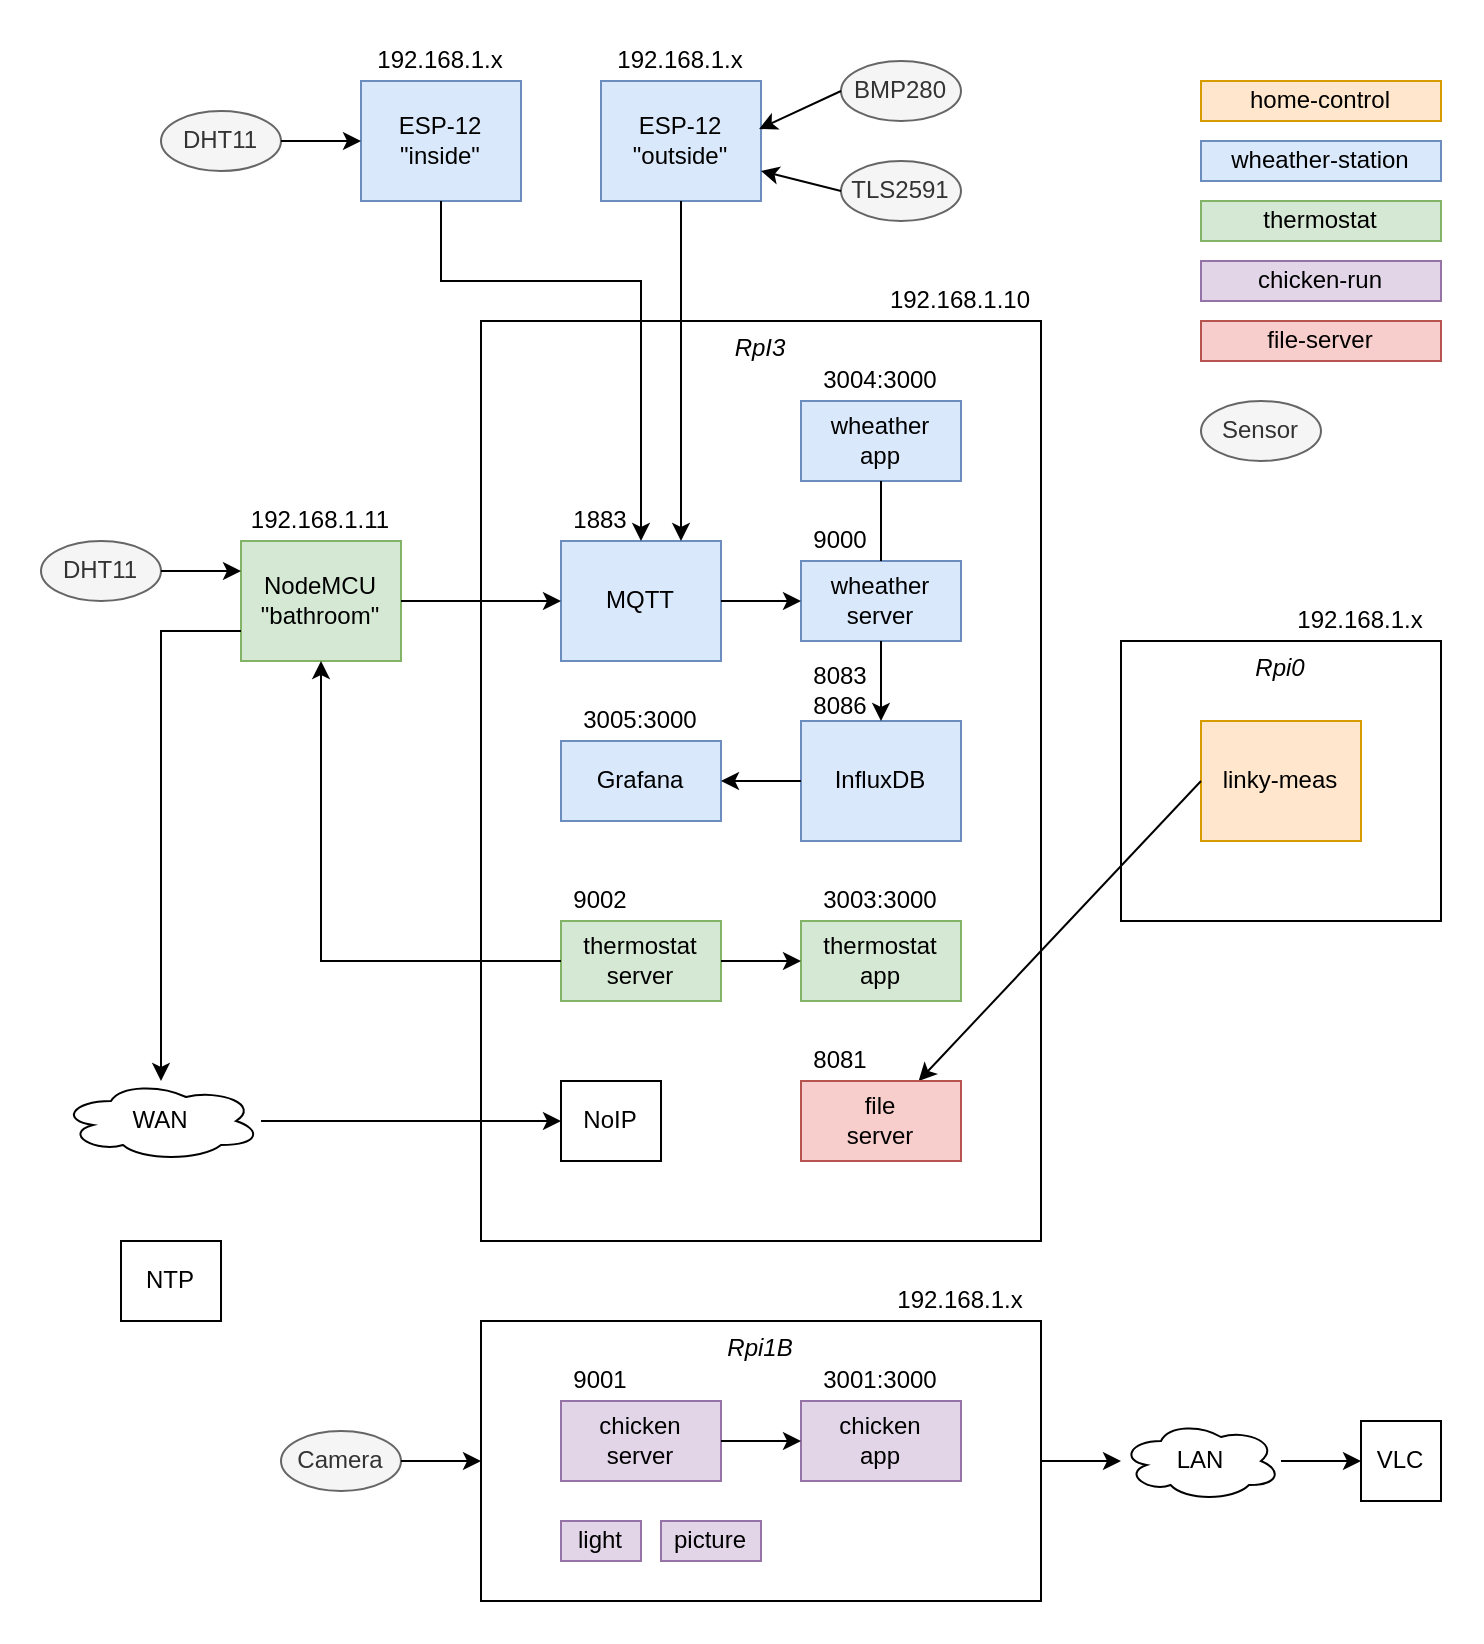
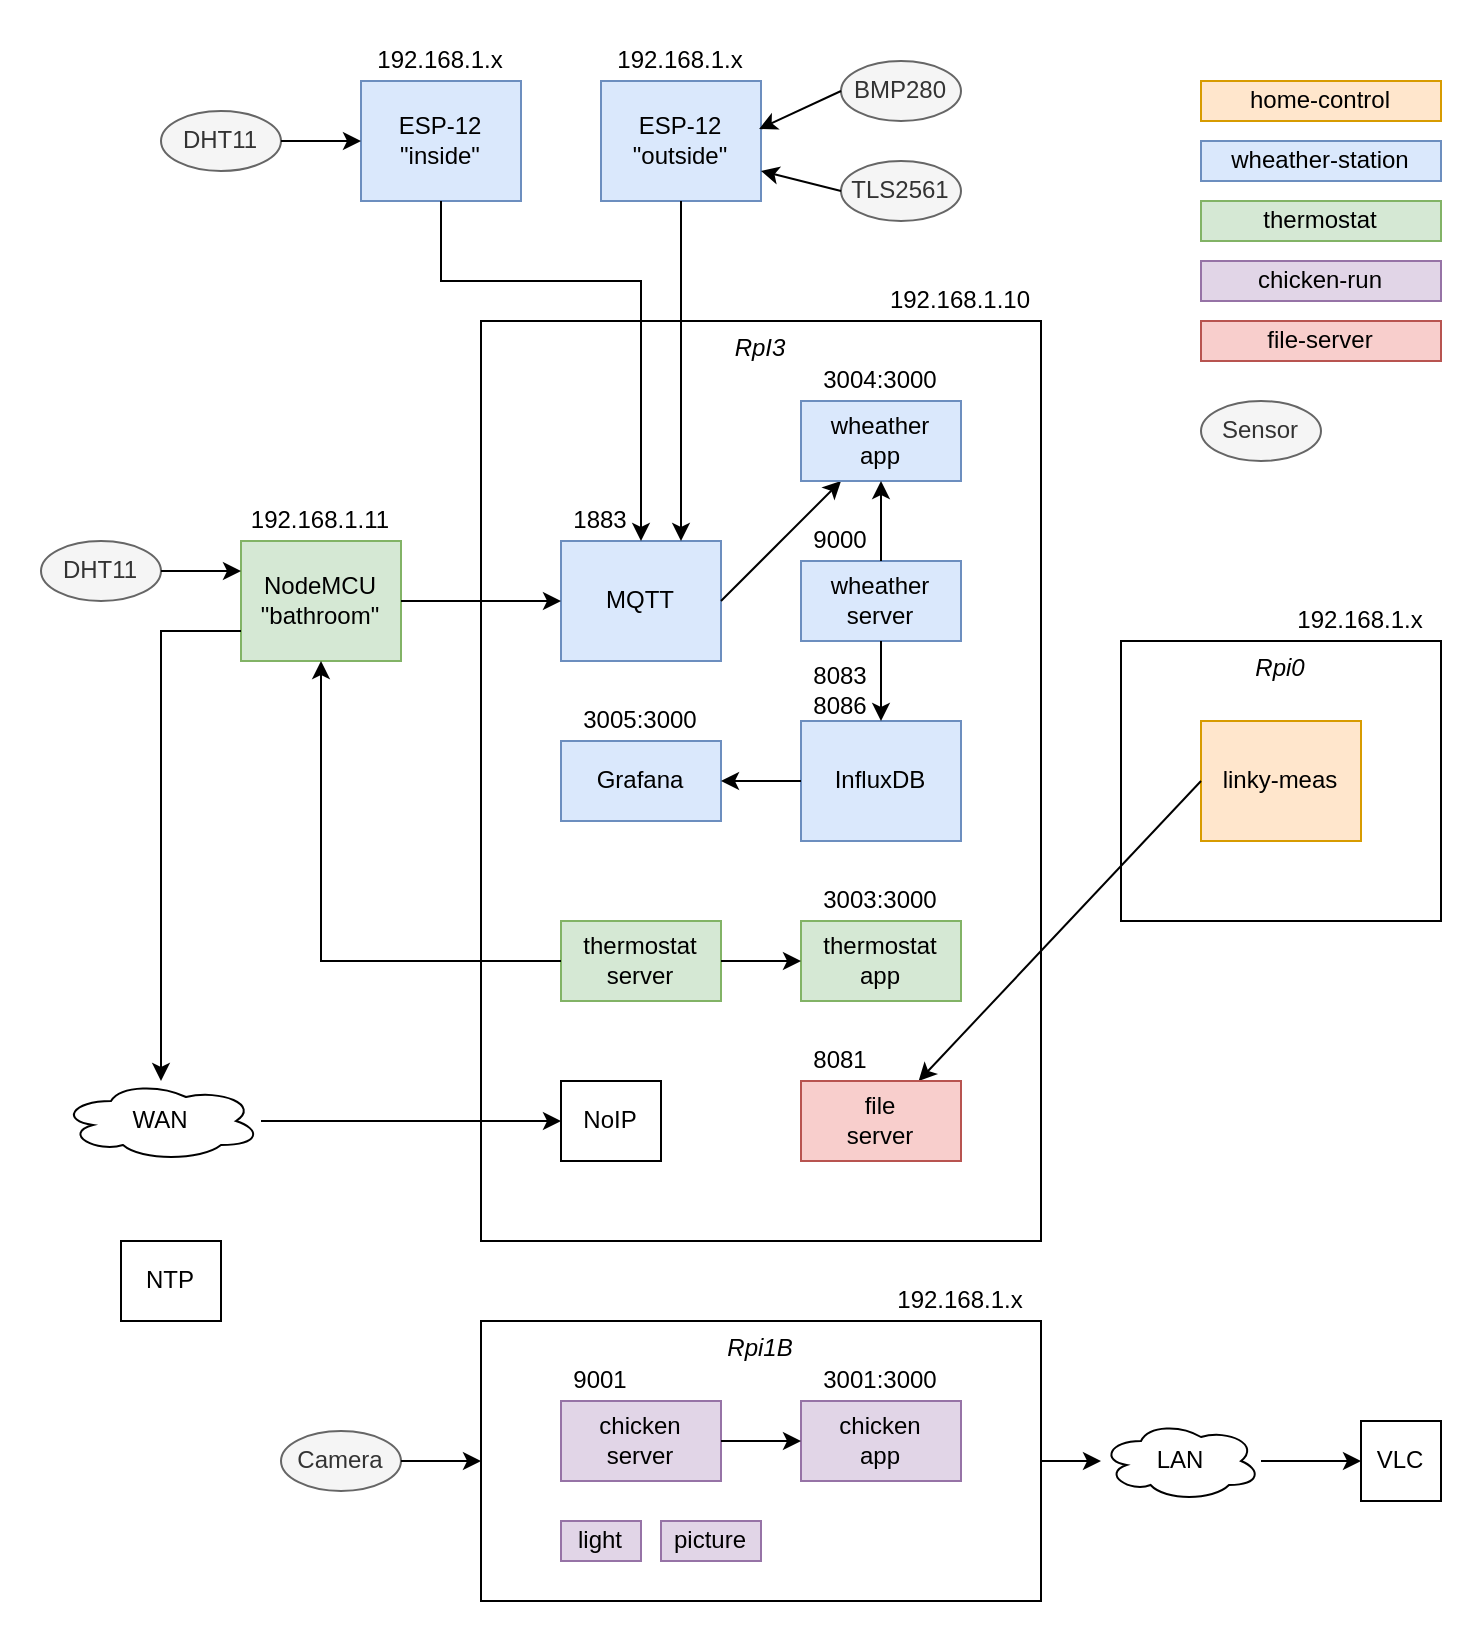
(901, 191) -> (901, 191)
(881, 489) -> (881, 496)
(754, 601) -> (777, 546)
(601, 901) -> none
(1201, 1461) -> (1181, 1461)
